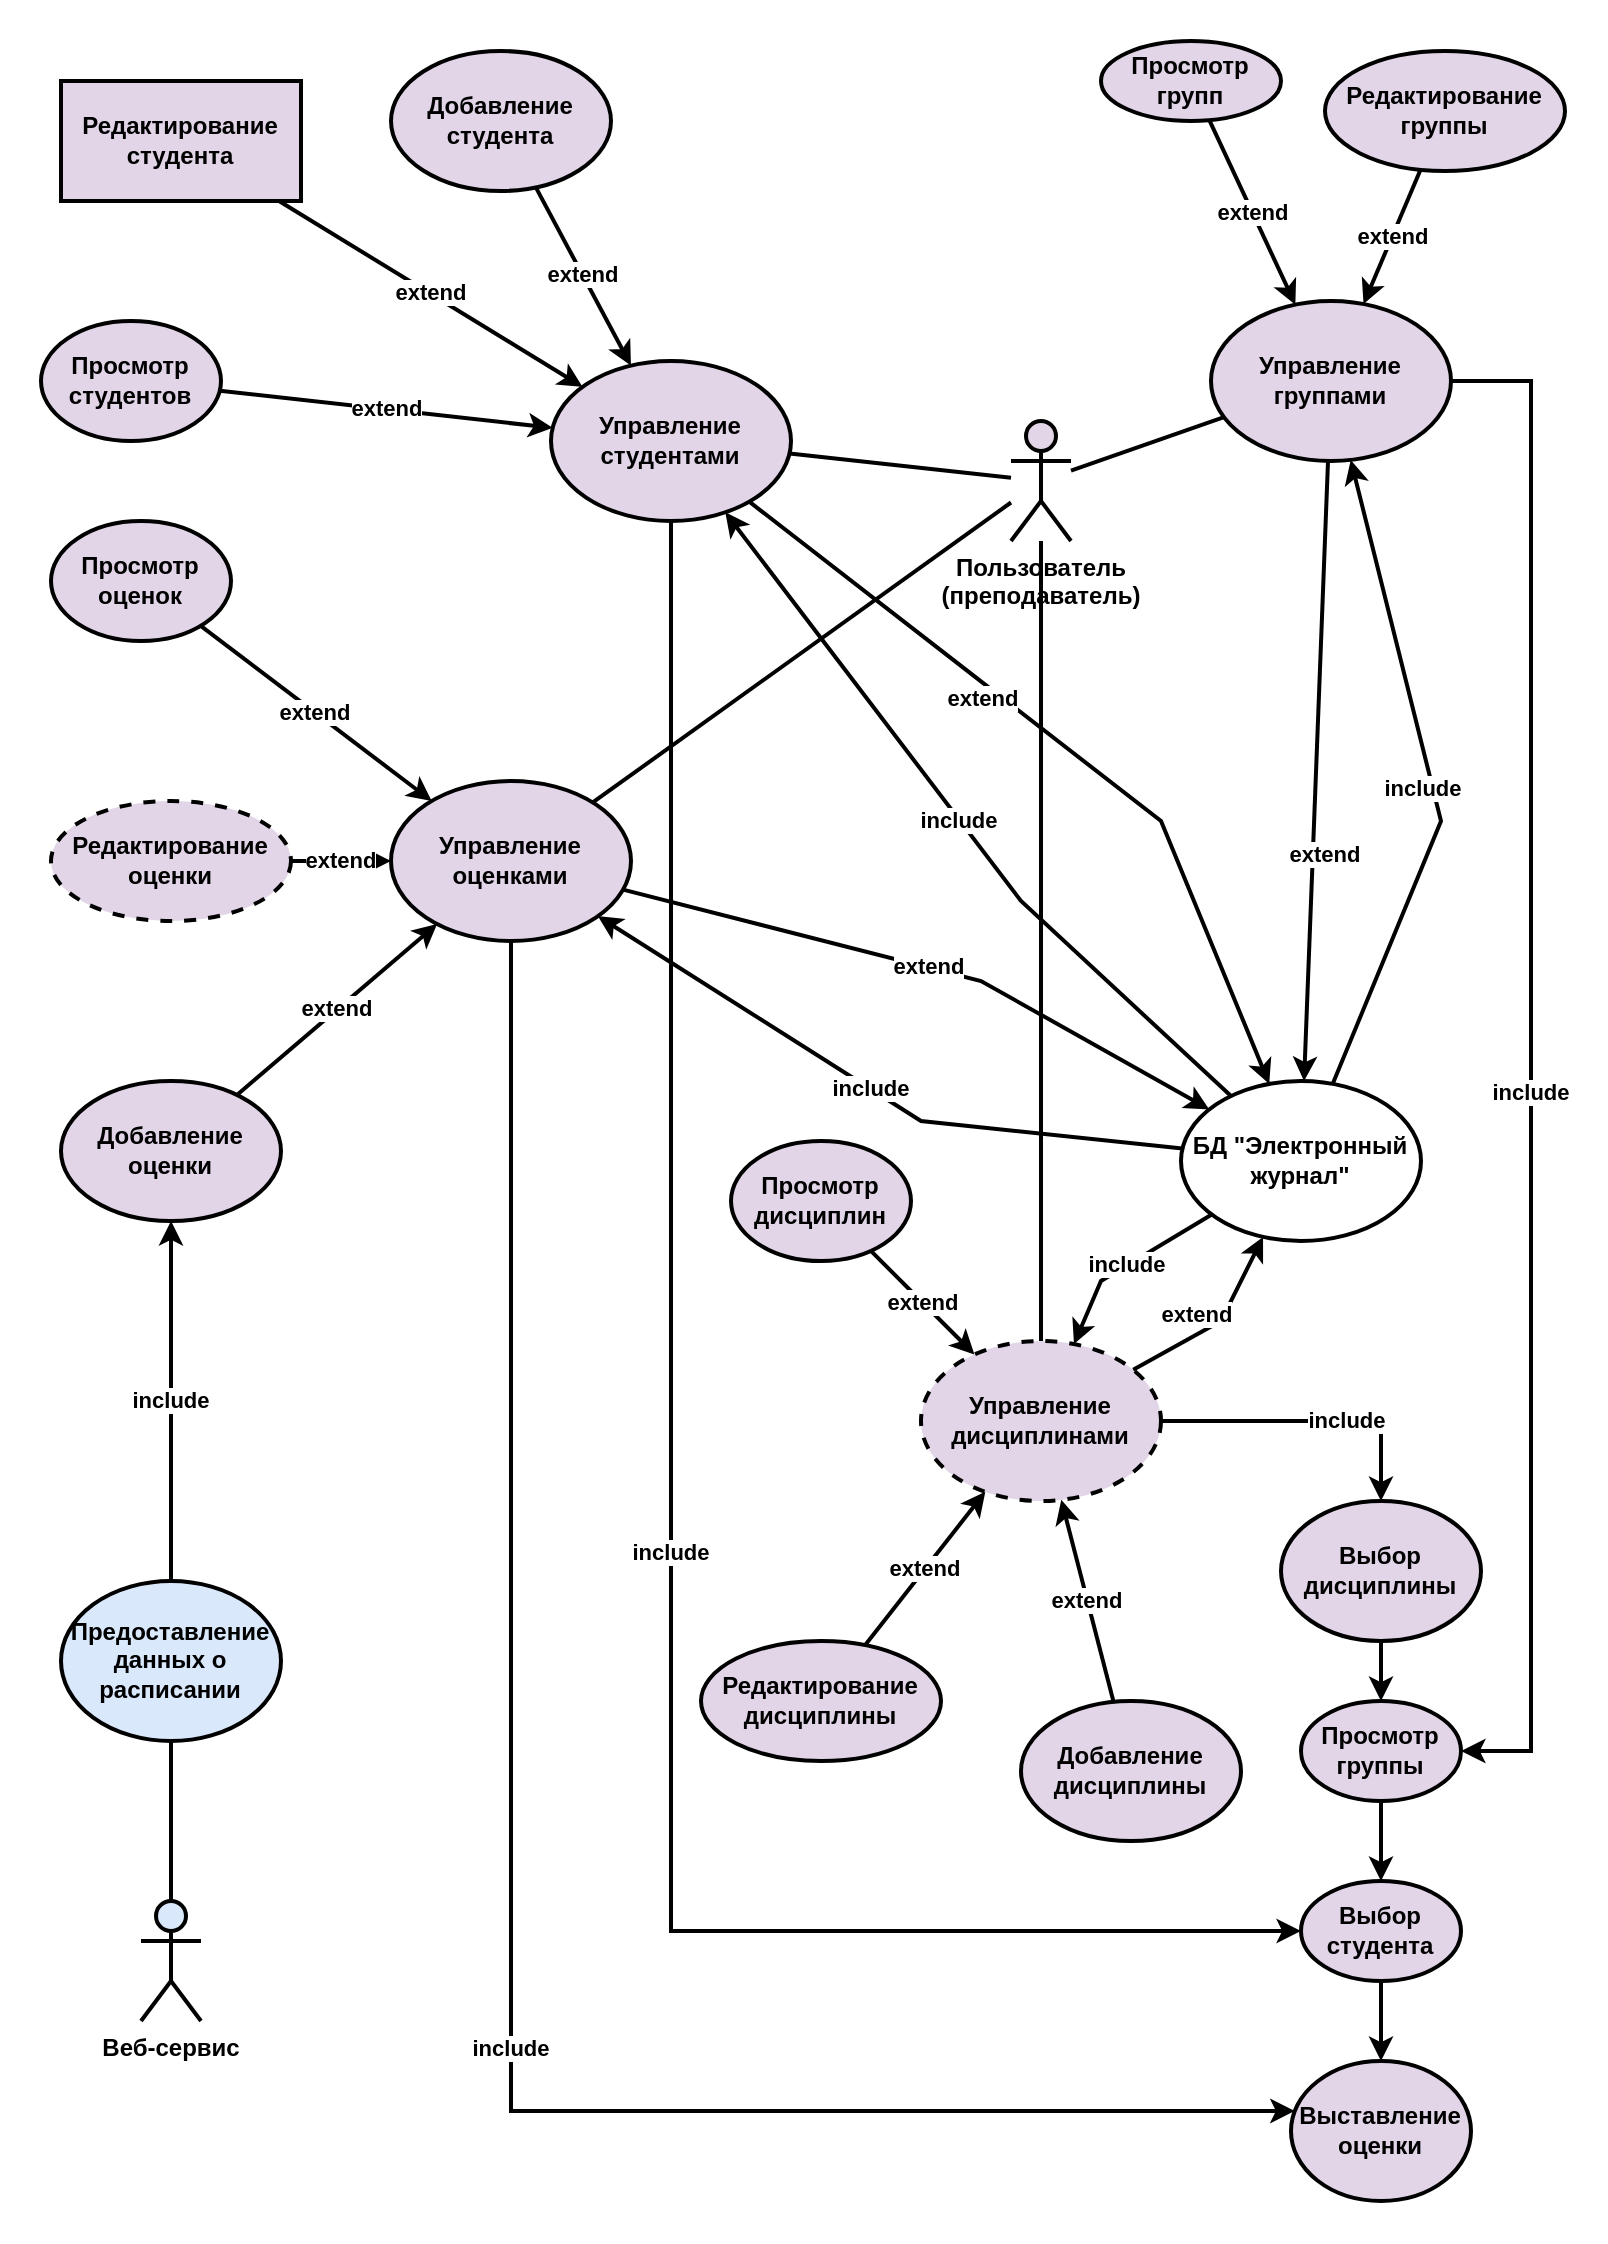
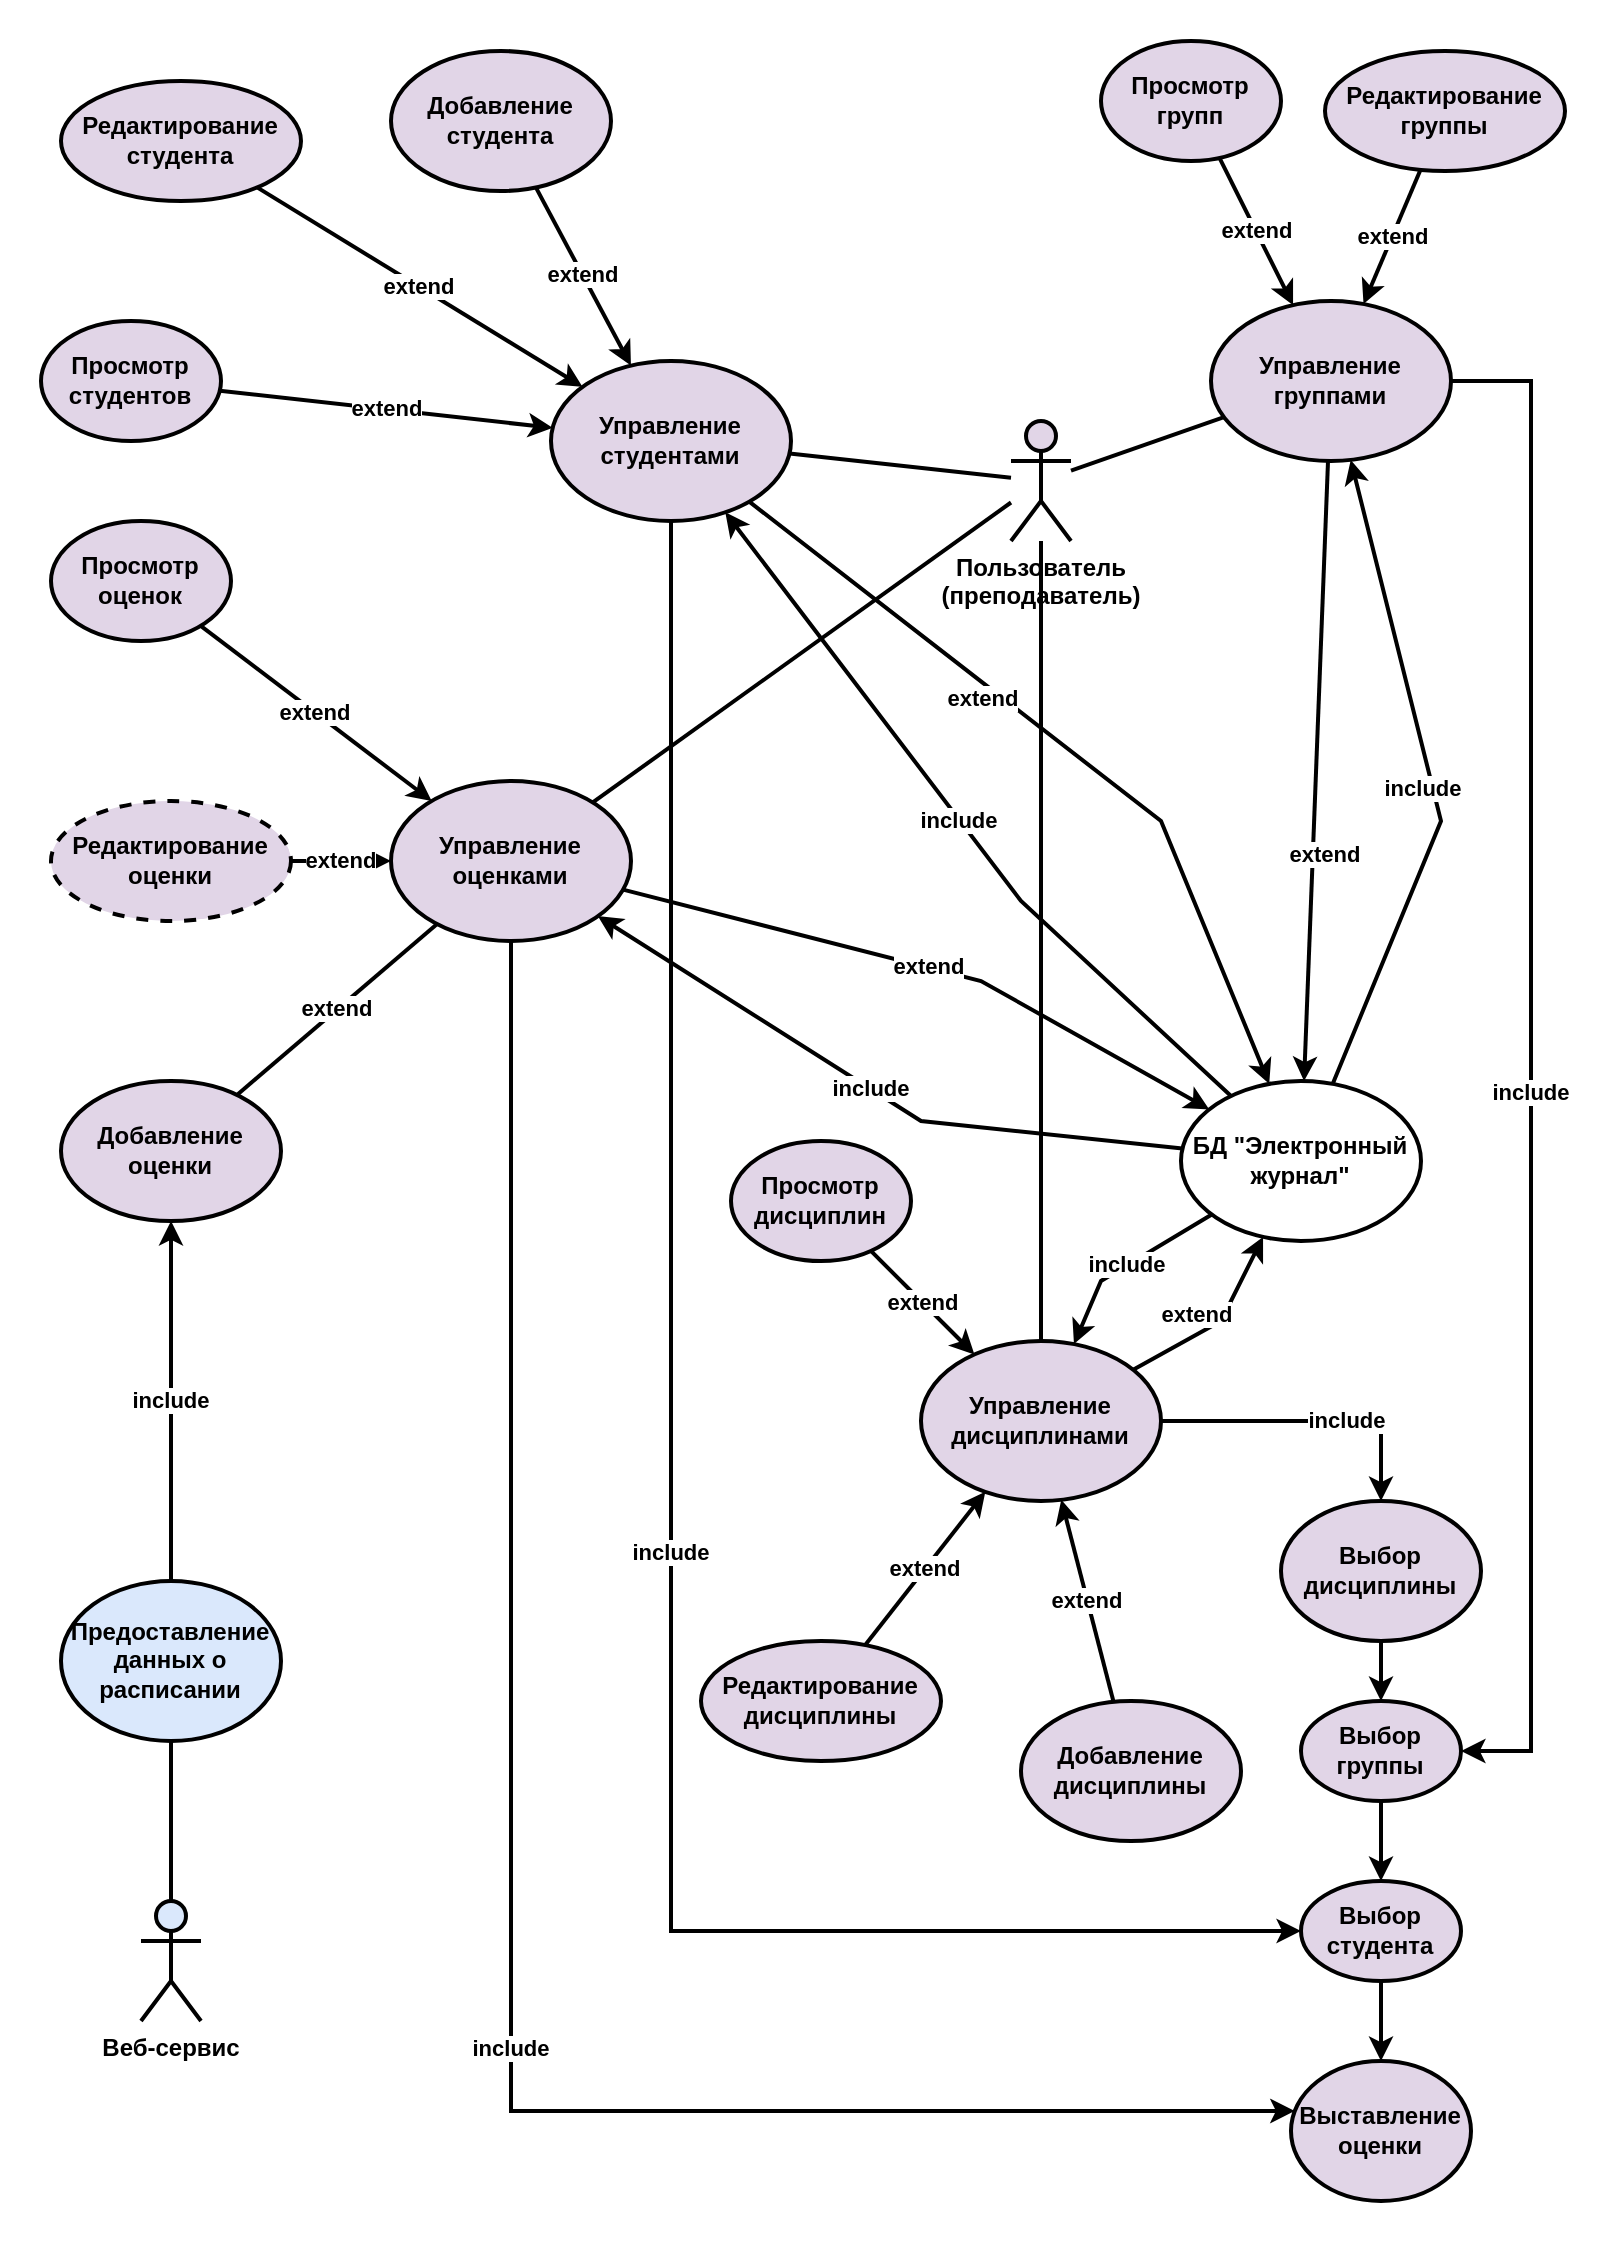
(1191, 81) -> (1191, 101)
(181, 141) -> (181, 141)
(423, 936) -> (429, 931)
(1041, 1421) -> (1041, 1421)
(1381, 1751) -> (1381, 1751)
